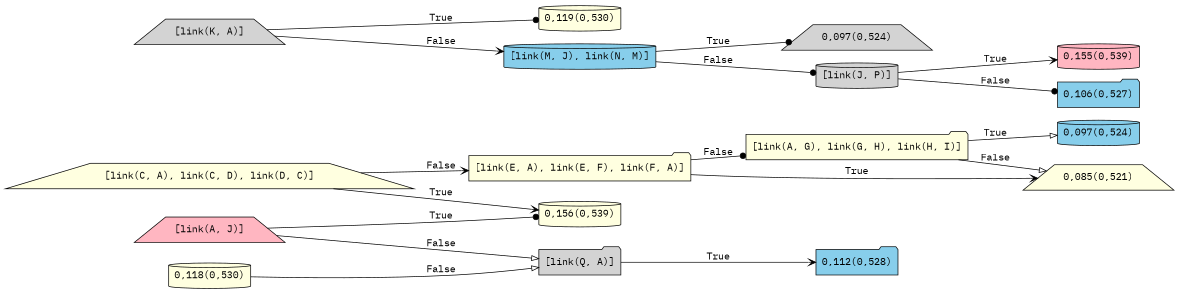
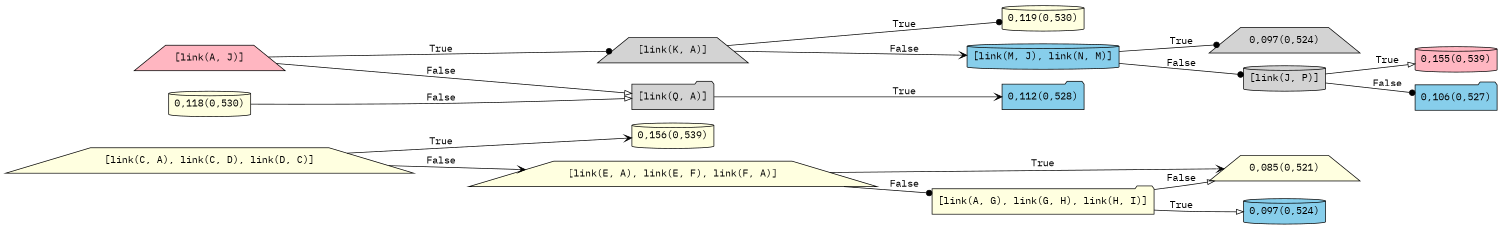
(974, 66) -> (1367, 69)
(580, 168) -> (673, 174)
(400, 224) -> (437, 54)
